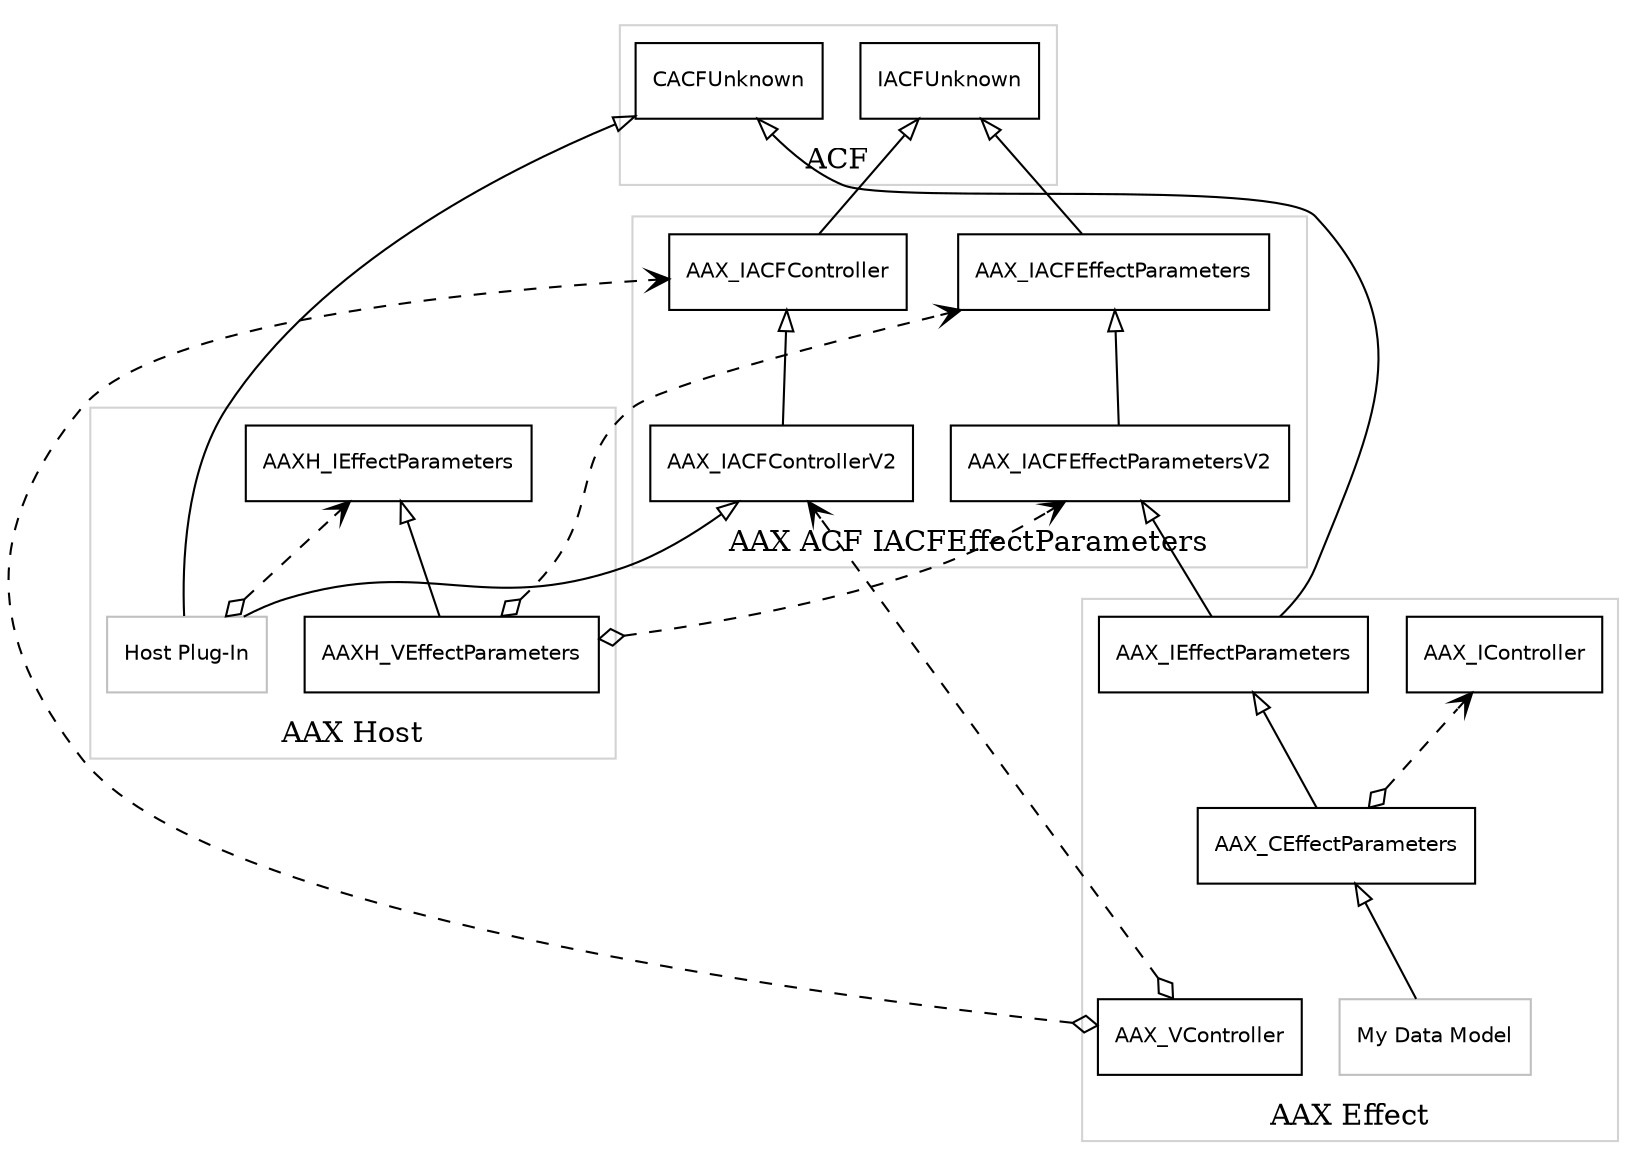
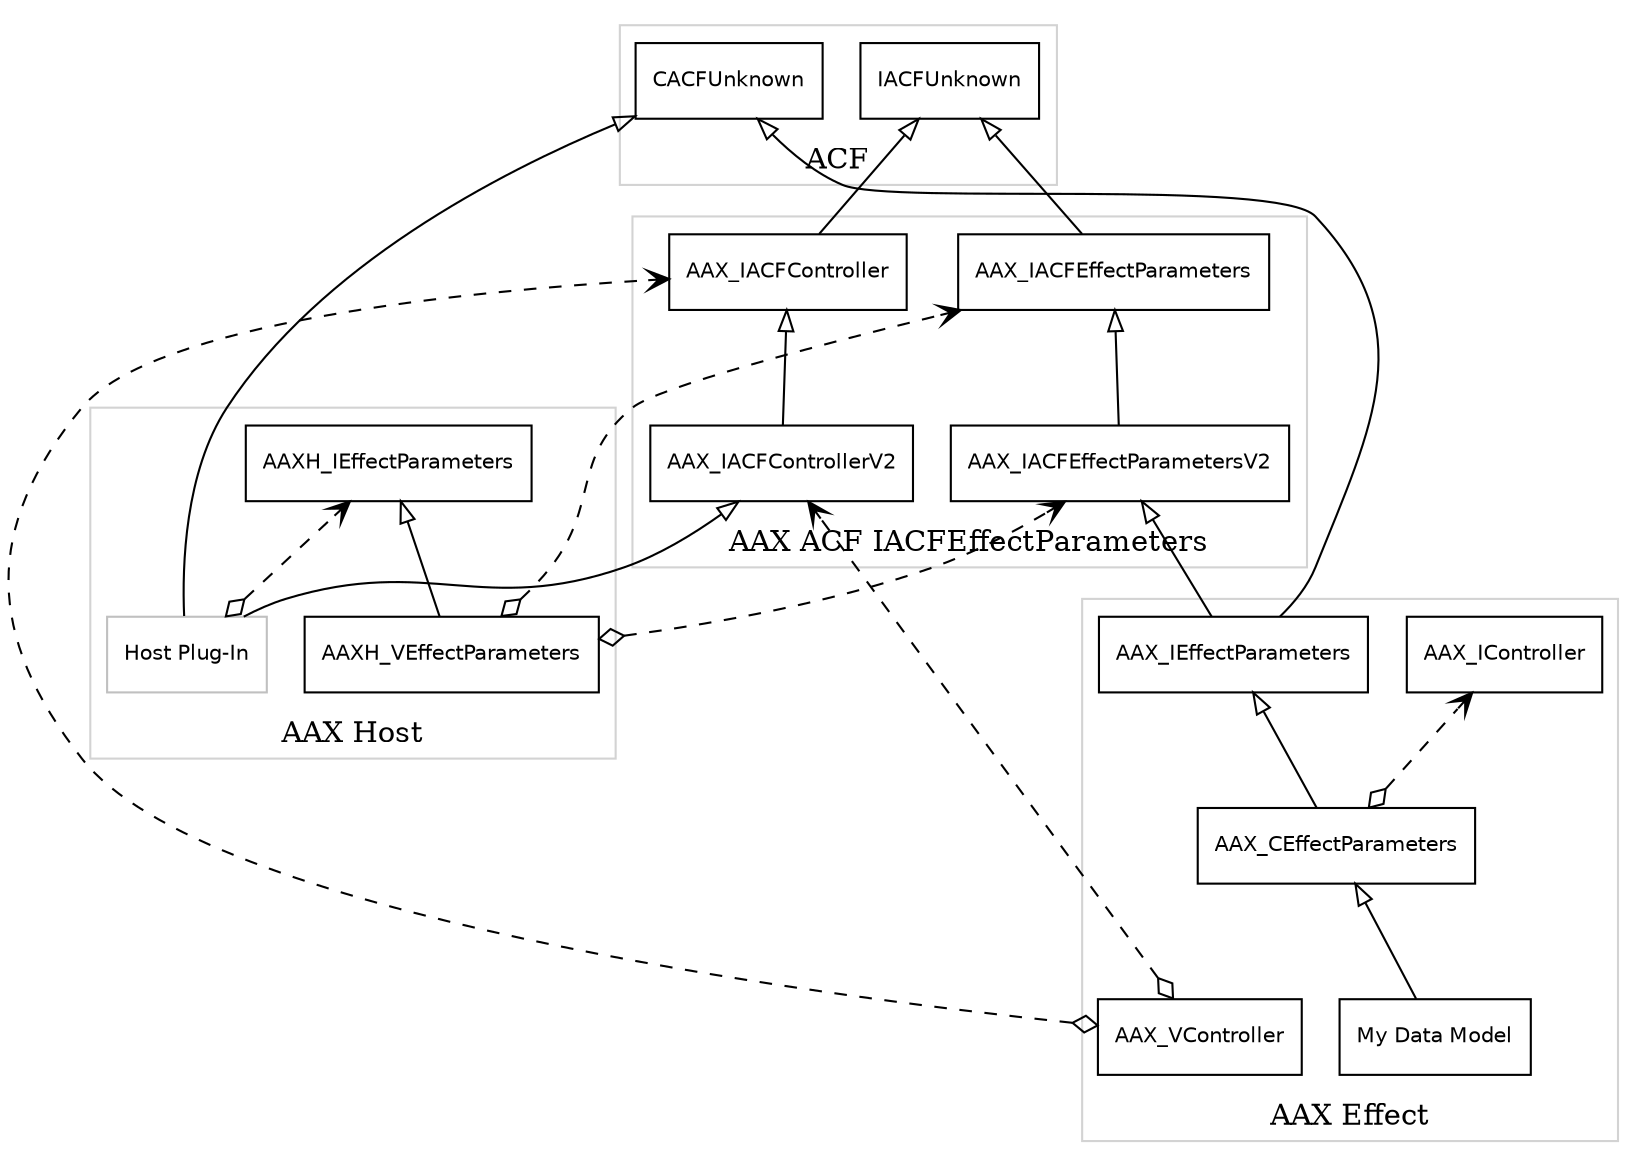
(1435, 1037) -> (1435, 1037)
